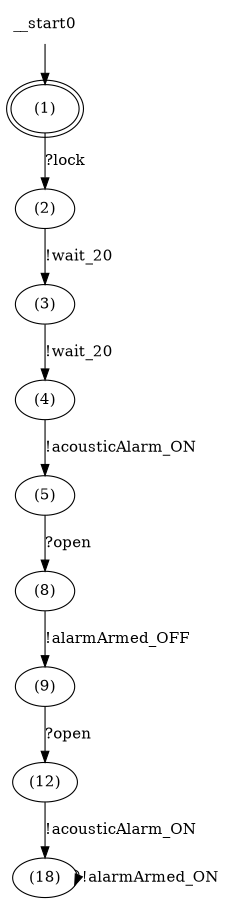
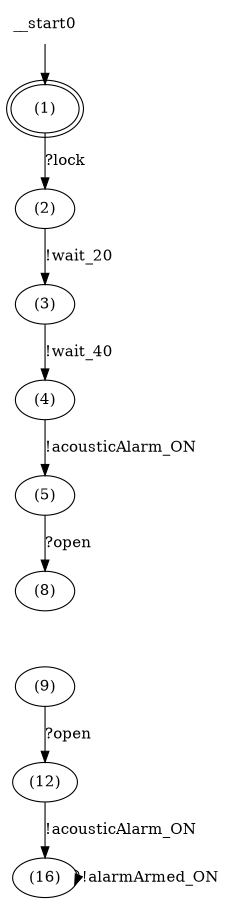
(79, 352) -> (79, 352)
(45, 633) -> none
(45, 878) -> (45, 878)
